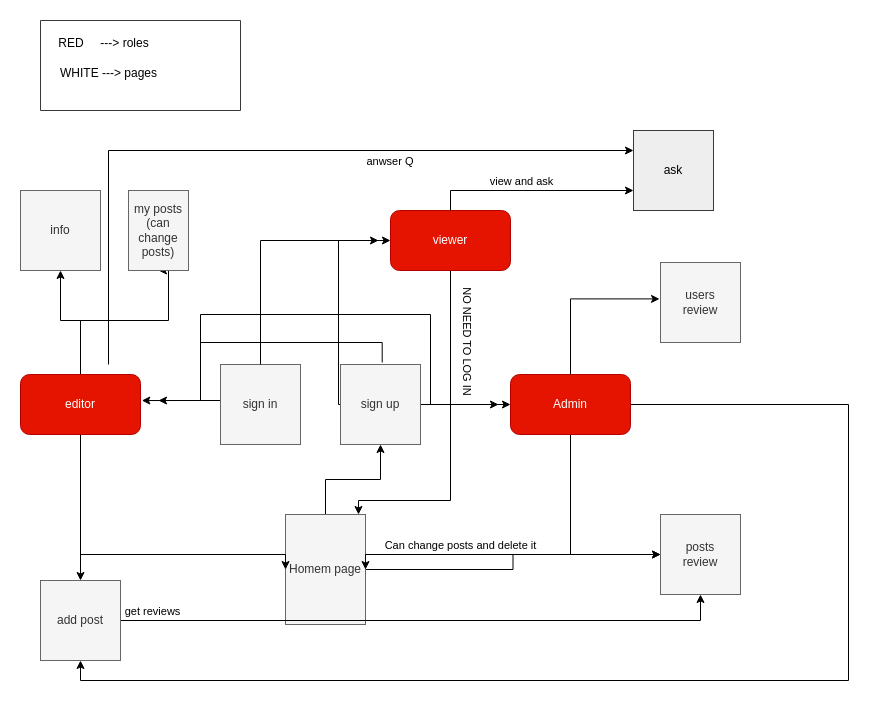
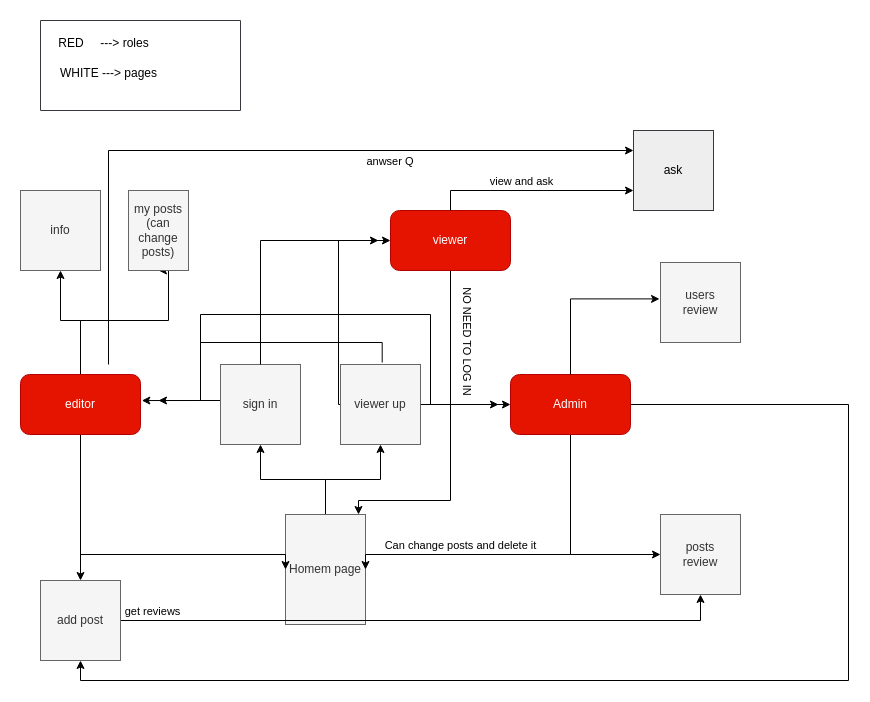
(381, 405) -> (381, 405)
(446, 570) -> (278, 480)
